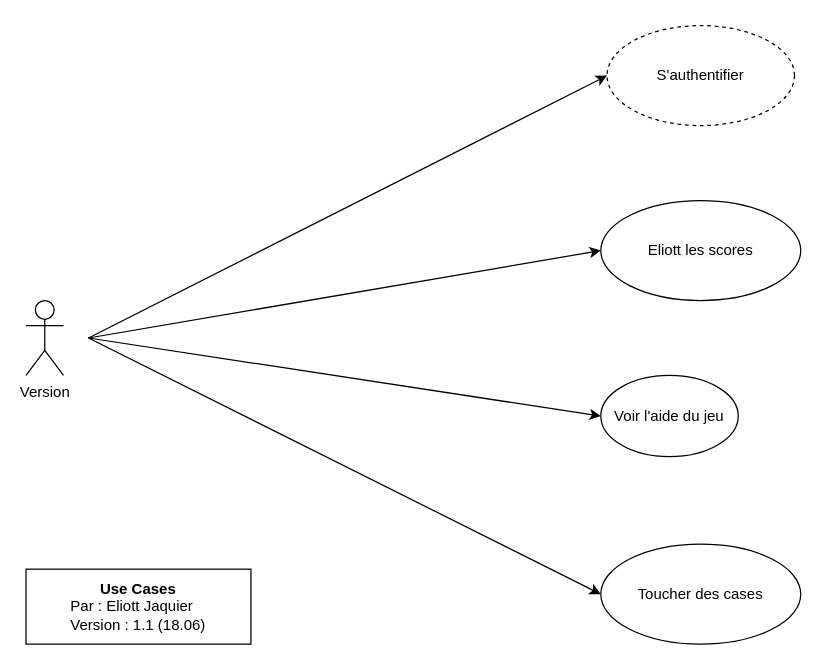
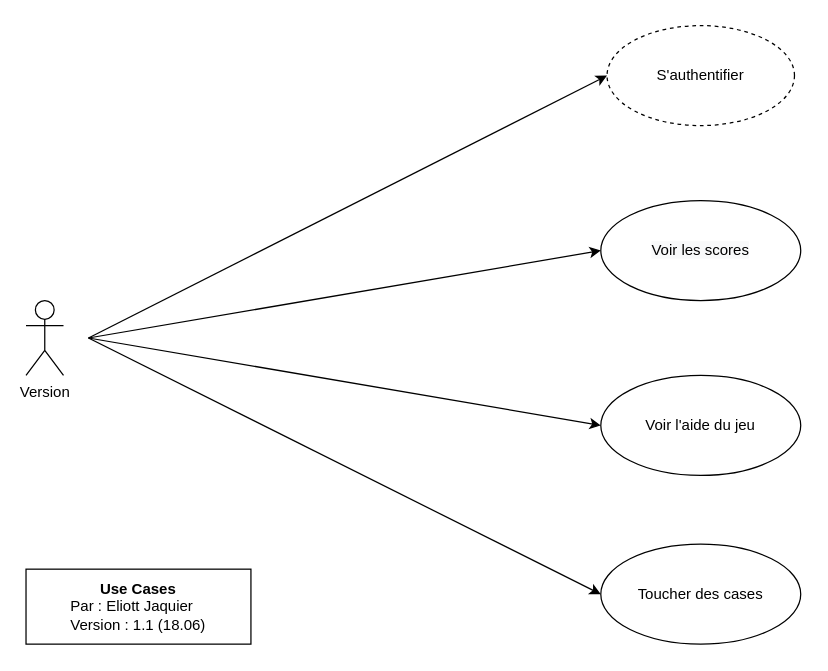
(701, 251) -> (701, 251)
(669, 416) -> (701, 426)
